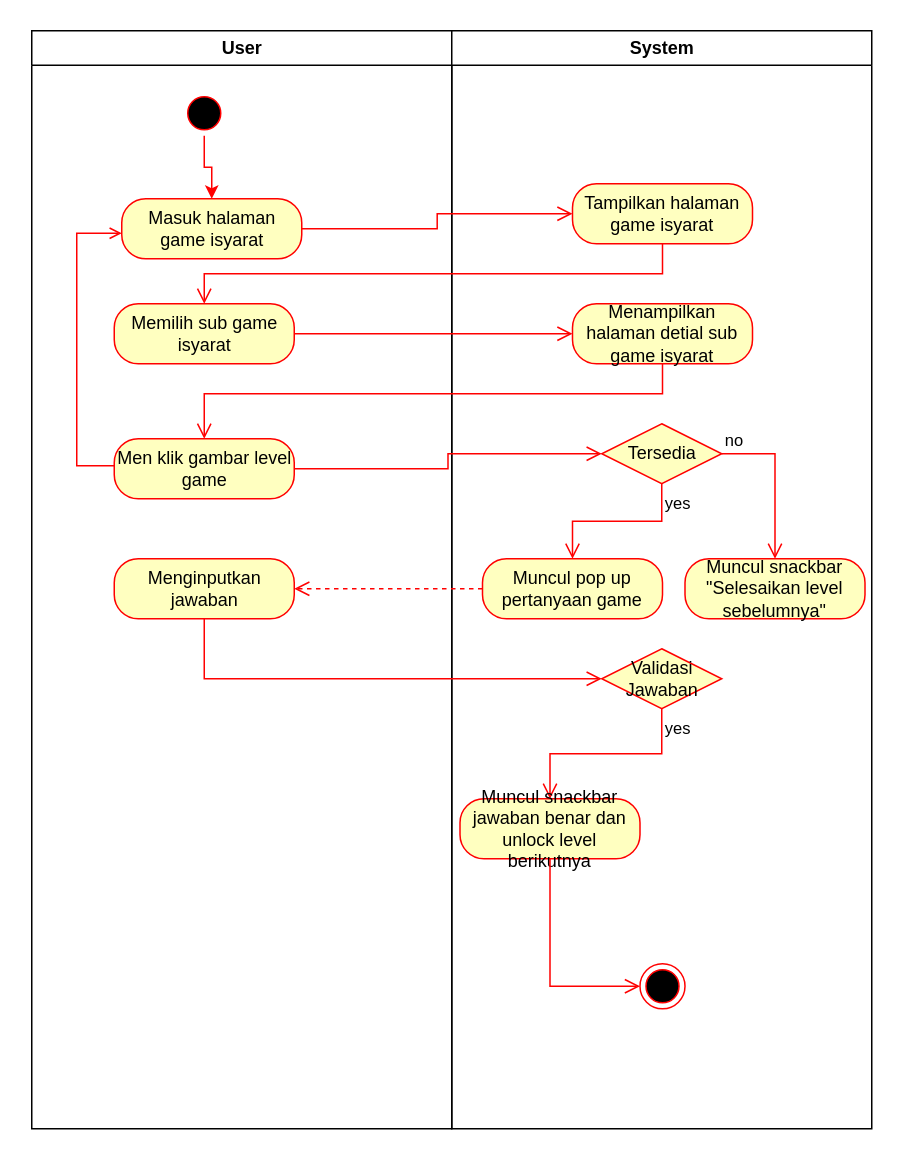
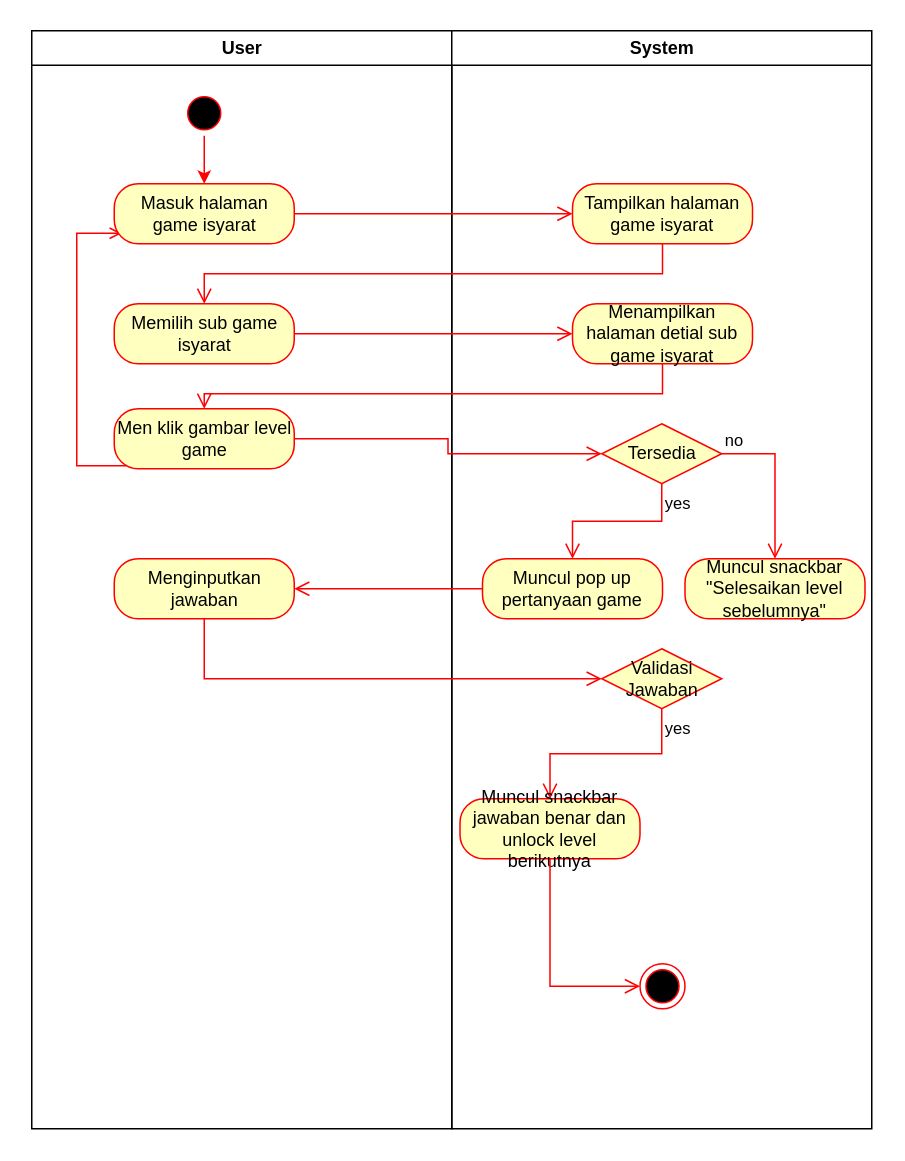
(212, 229) -> (204, 214)
(204, 469) -> (204, 439)
(391, 589) -> (391, 589)
